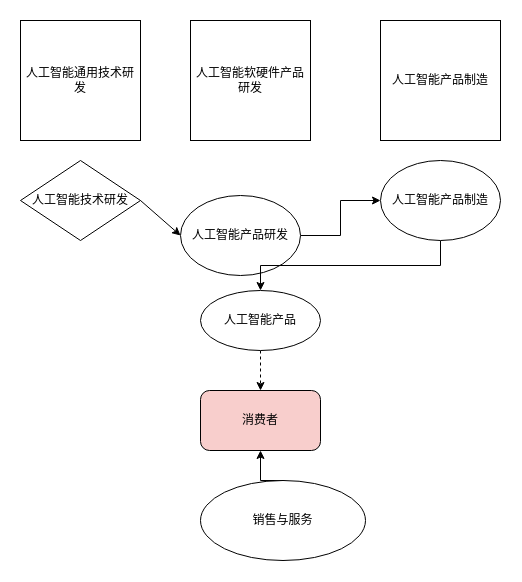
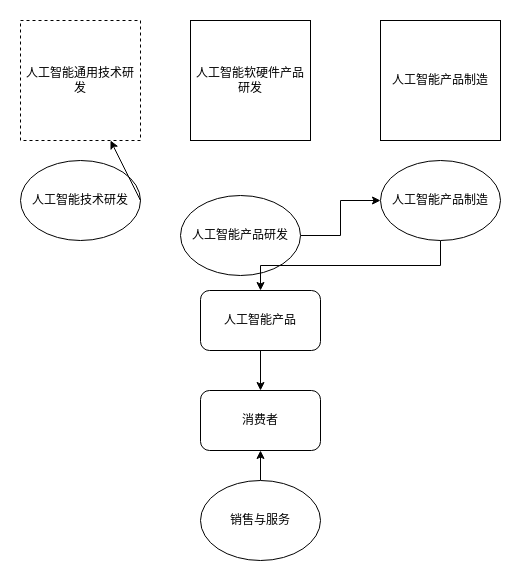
(81, 81) -> (81, 81)
(81, 201) -> (81, 201)
(158, 216) -> (127, 173)
(261, 321) -> (261, 321)
(261, 367) -> (261, 367)
(261, 421) -> (261, 421)
(283, 521) -> (261, 521)
